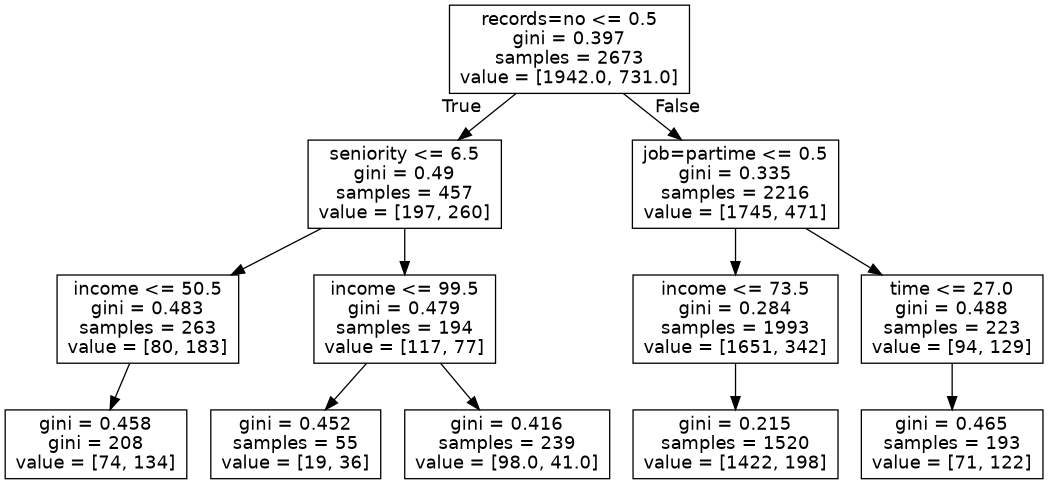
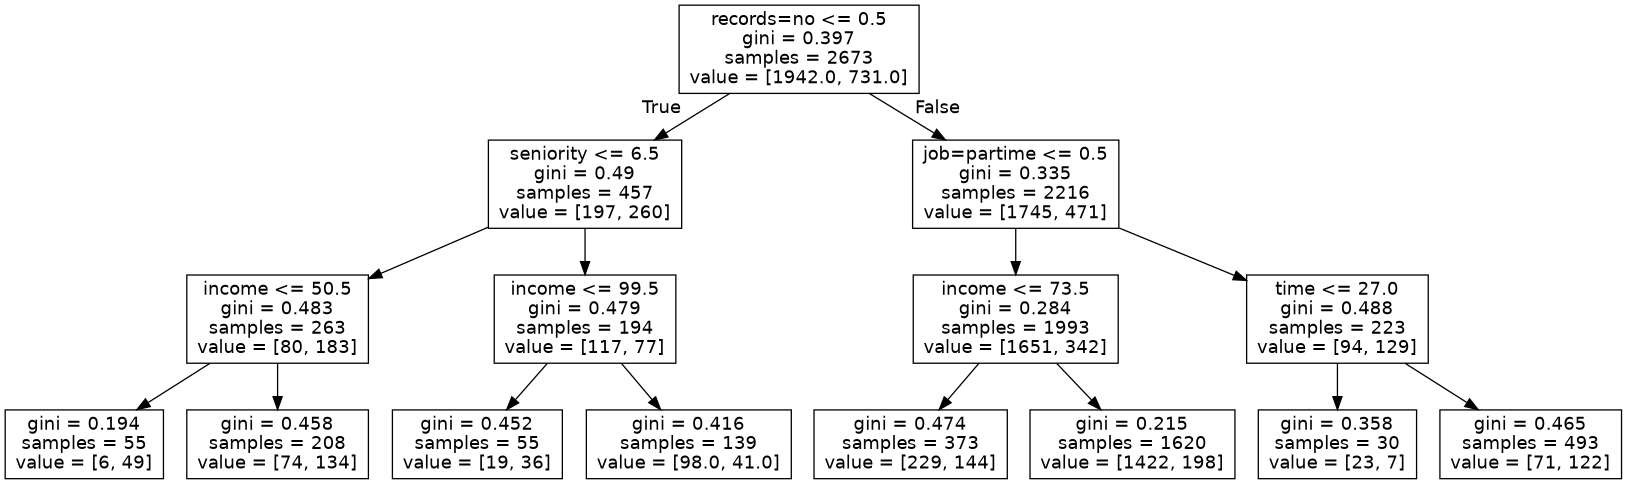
none -> (84, 444)
(96, 444) -> (278, 444)
(507, 444) -> (689, 444)
(736, 444) -> (1132, 444)
none -> (911, 444)
(952, 444) -> (1531, 444)
none -> (1337, 444)
